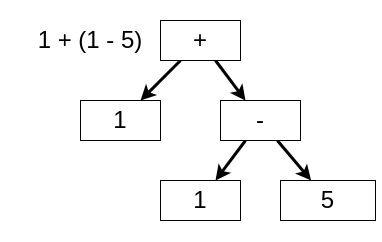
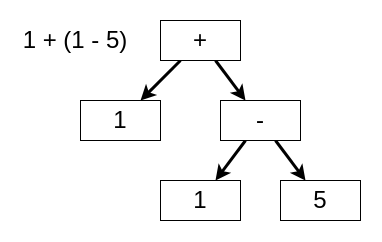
(91, 41) -> (76, 41)
(328, 201) -> (321, 201)
